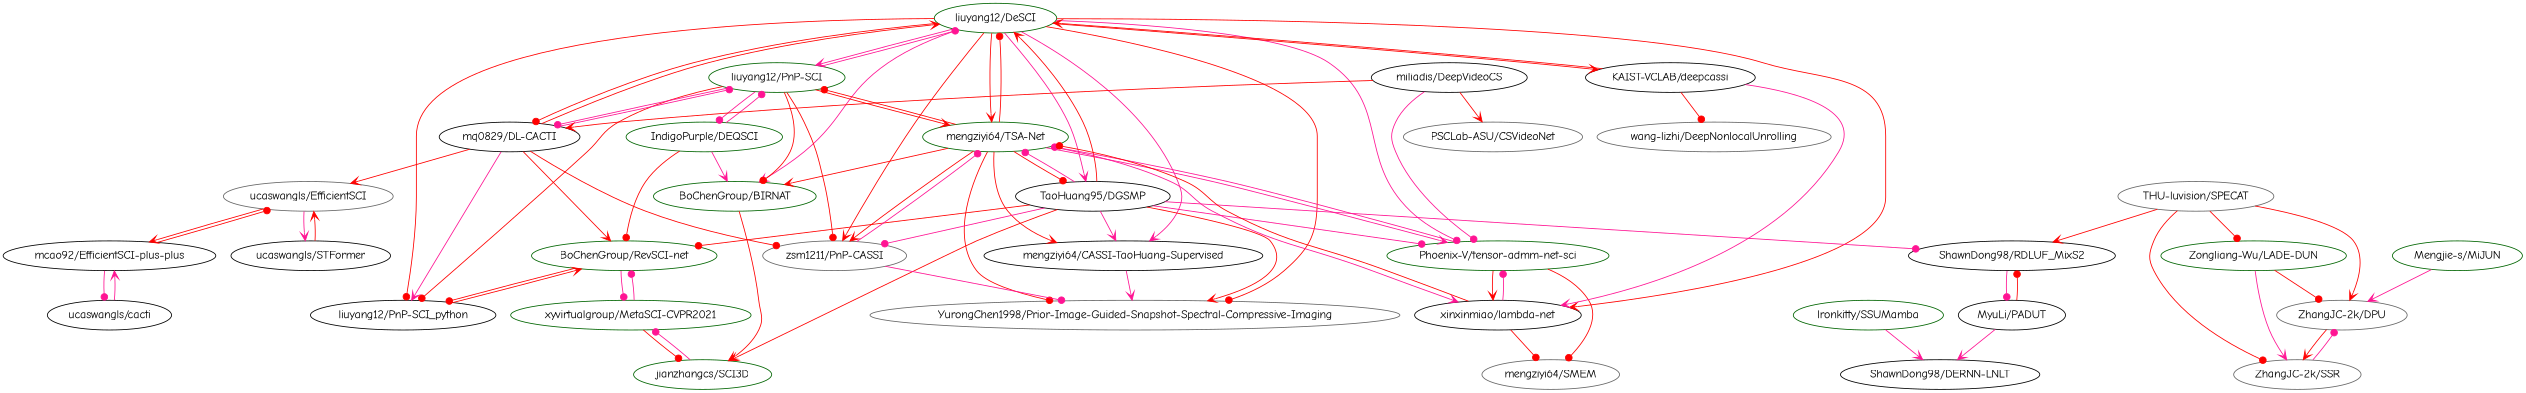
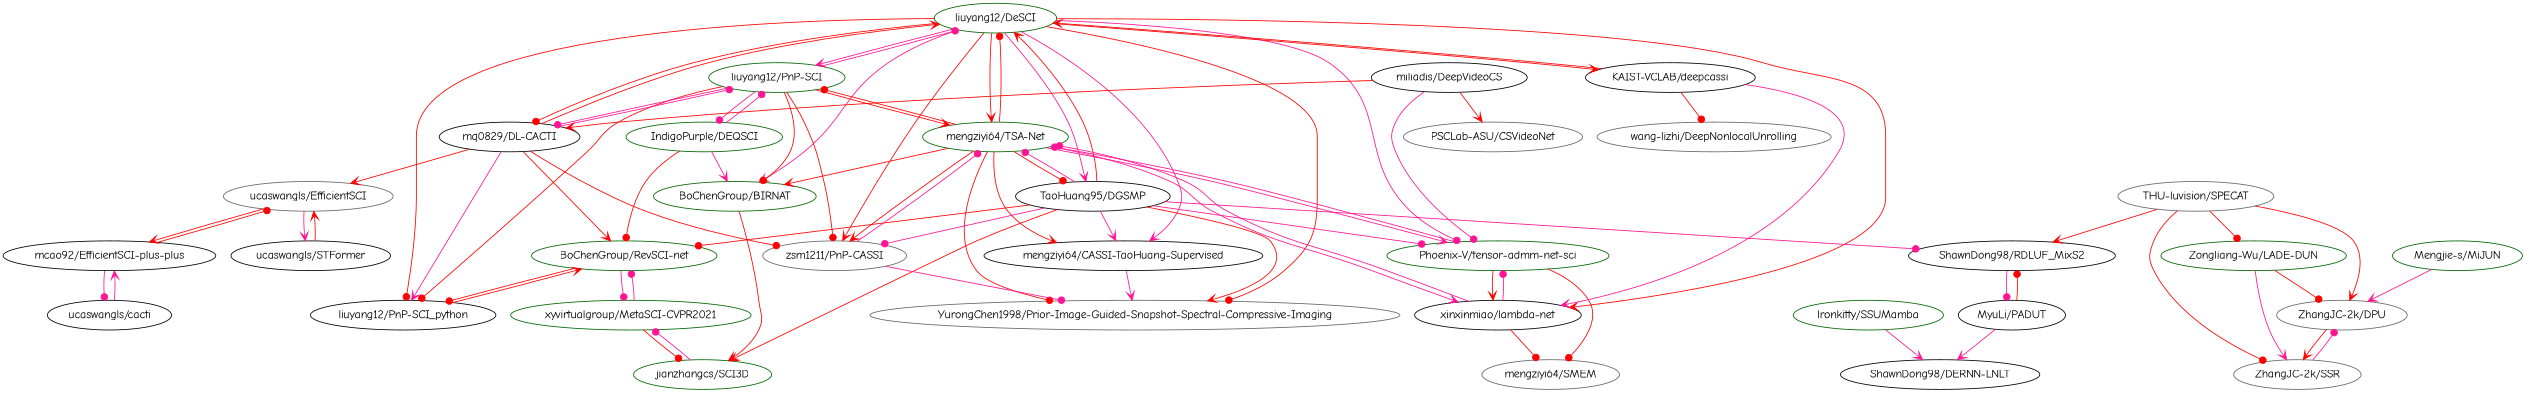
(1263, 228) -> (1263, 228)
